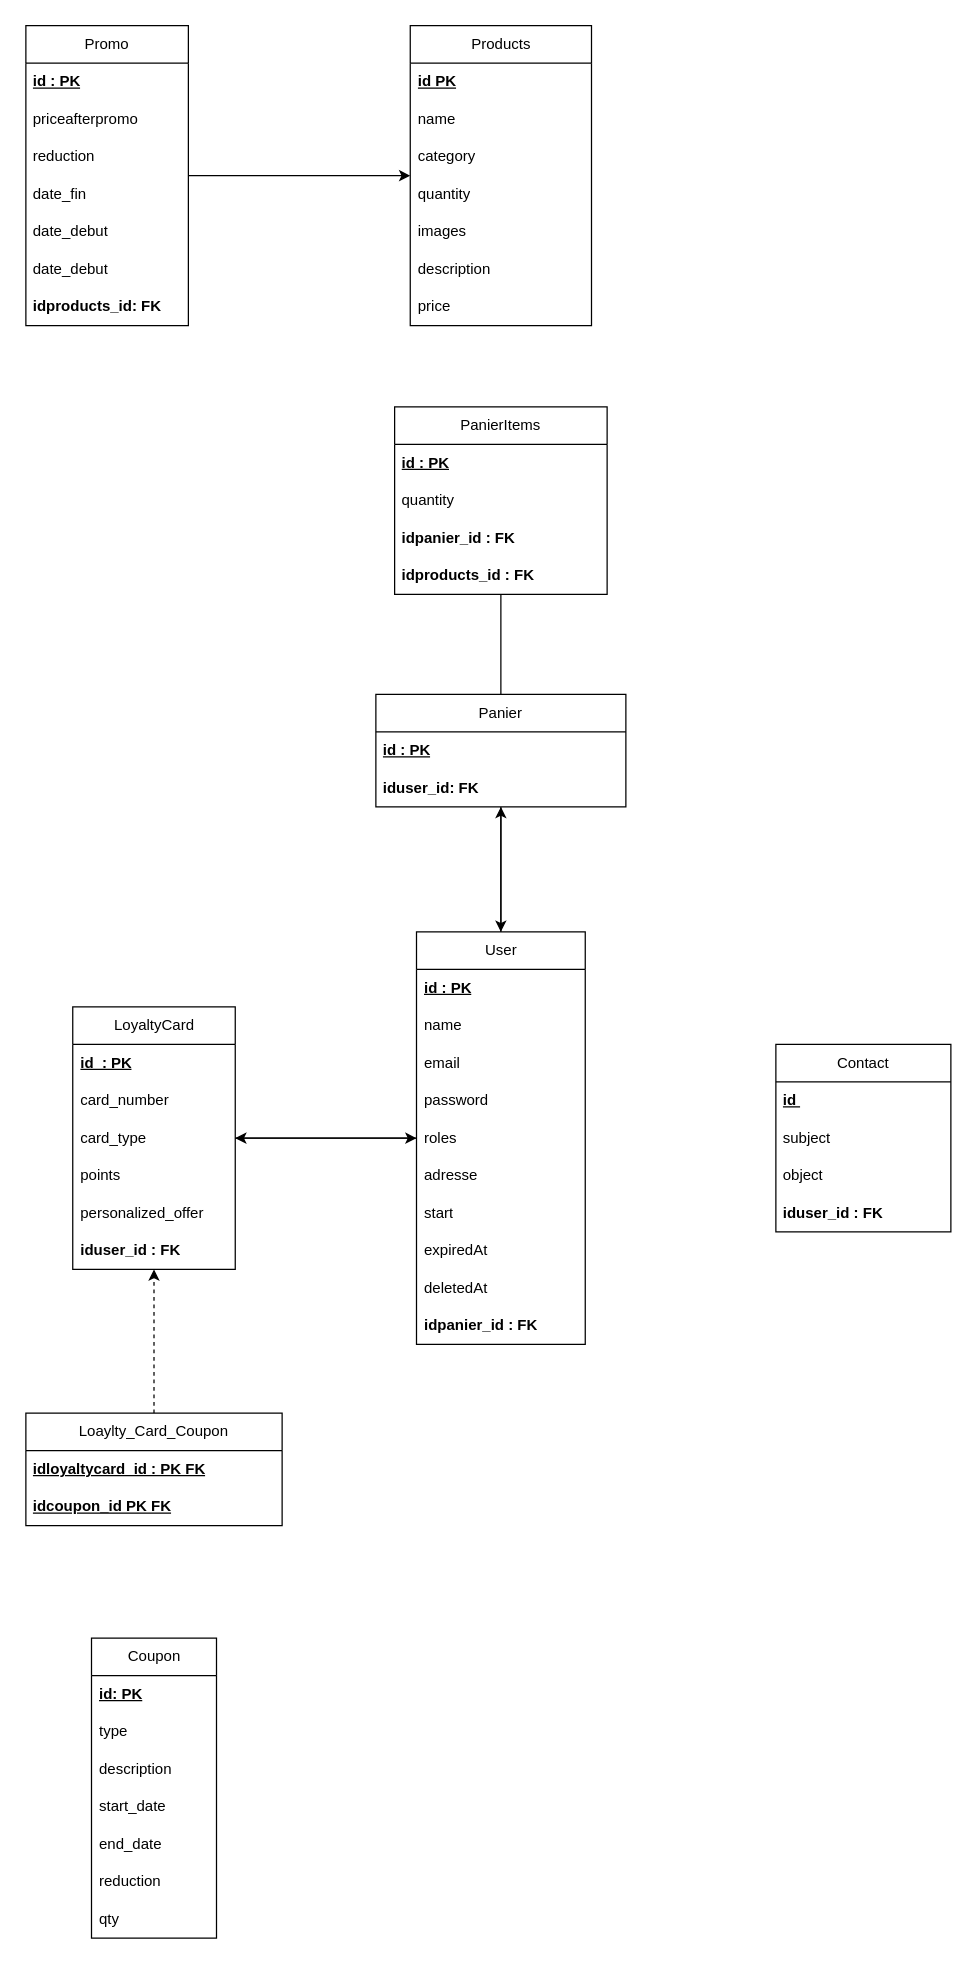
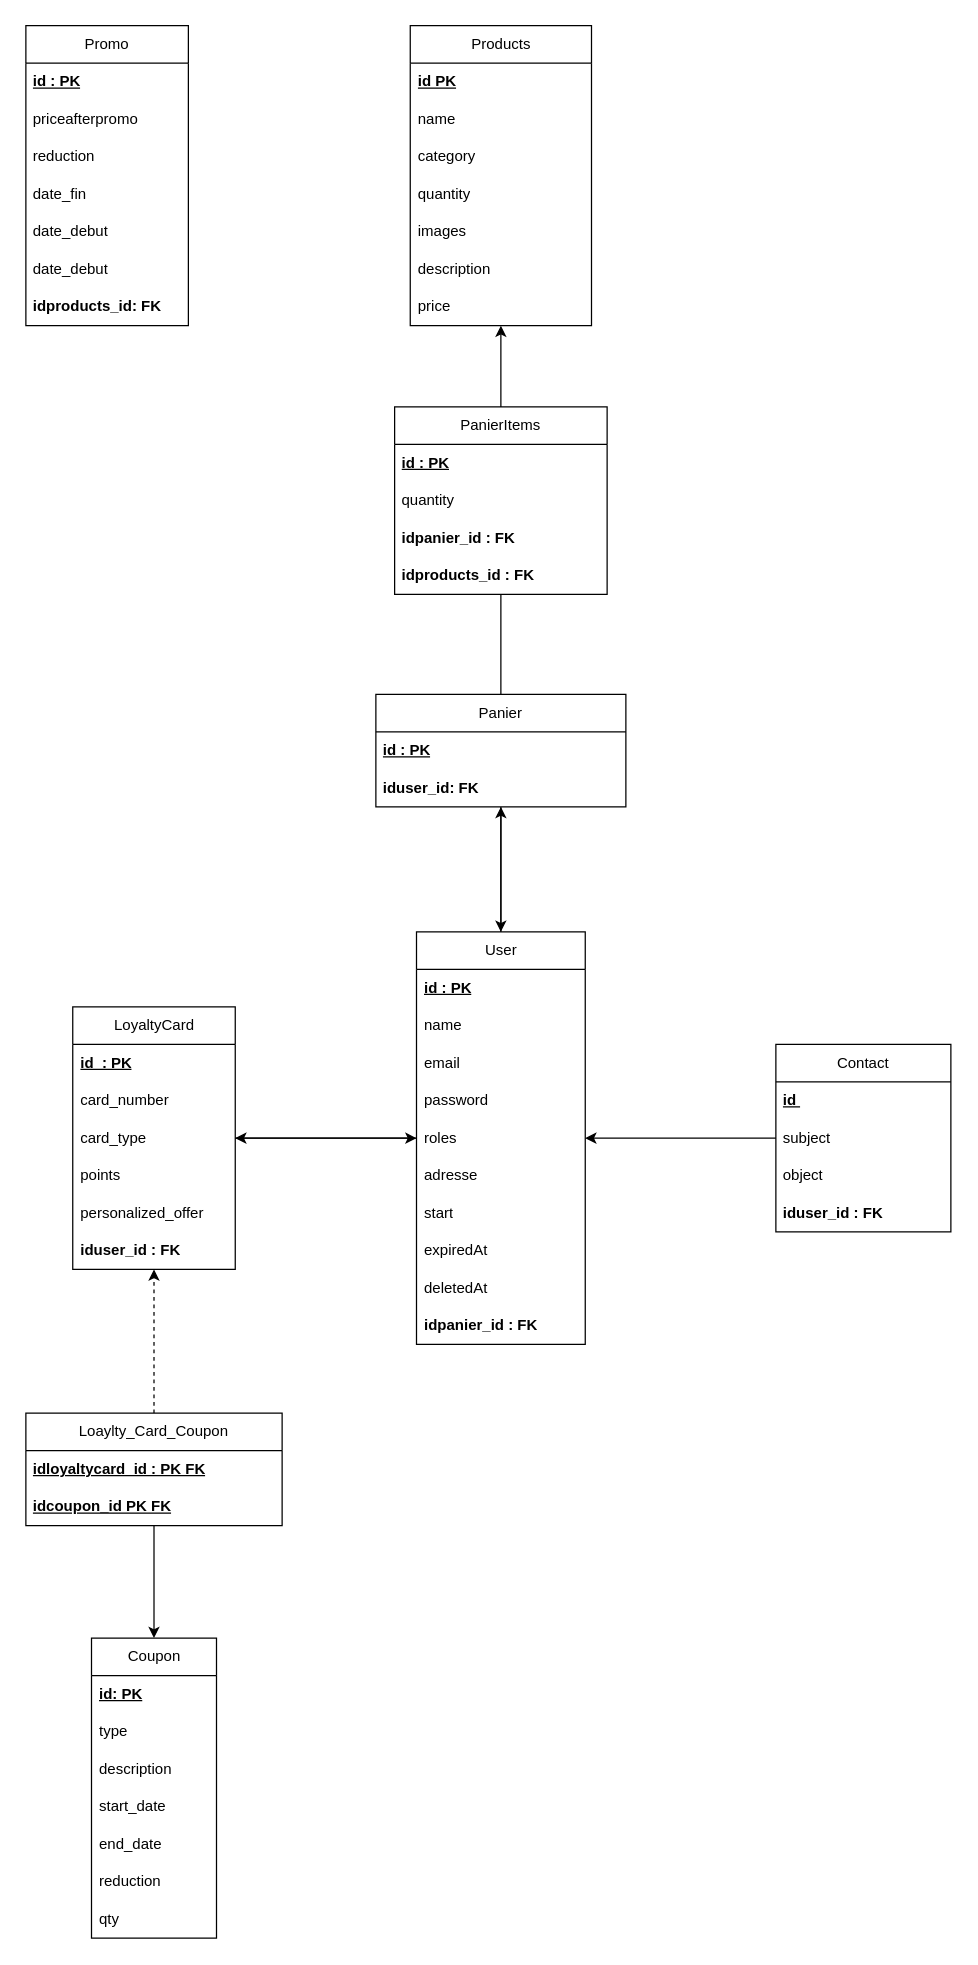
(296, 176) -> none
none -> (501, 371)
none -> (683, 1138)
none -> (154, 1579)
